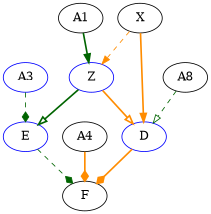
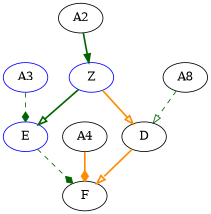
(81, 18) -> (81, 18)
(140, 18) -> none
(144, 137) -> (144, 137)
(118, 163) -> (118, 163)
